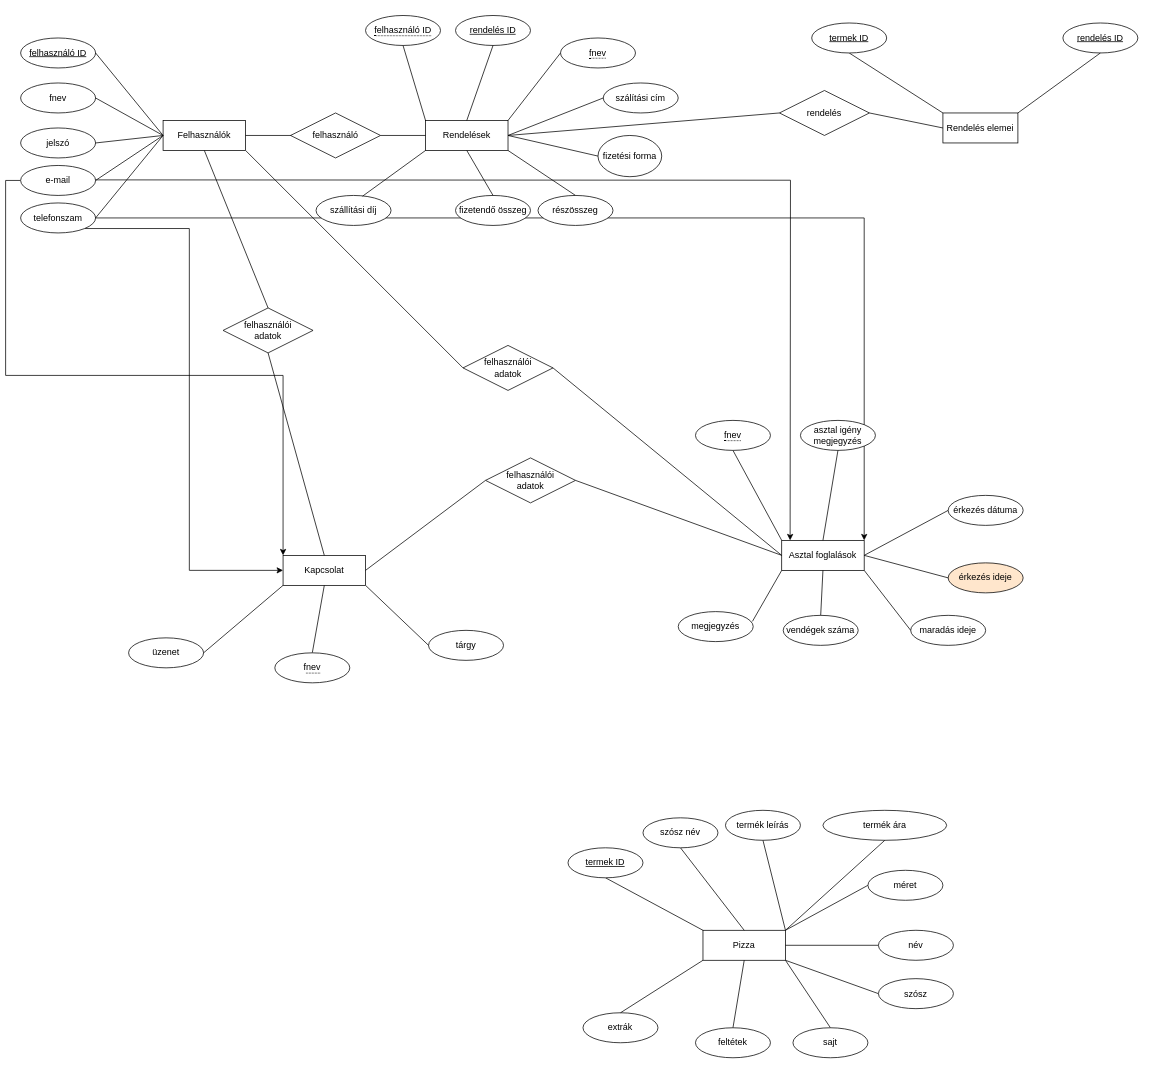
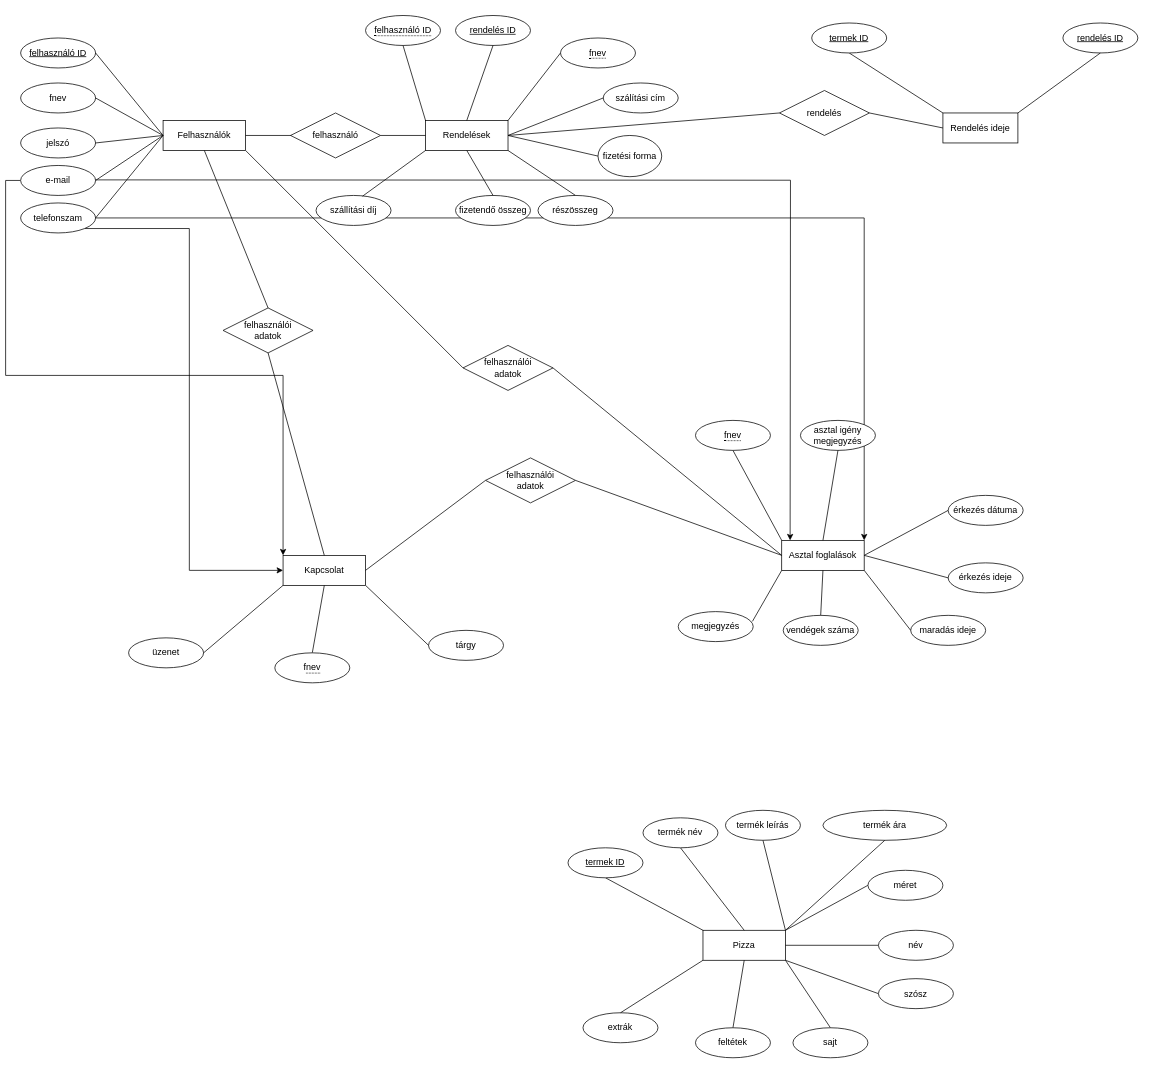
(981, 128) -> (981, 128)
(986, 578) -> (986, 578)
(681, 833) -> (681, 833)
